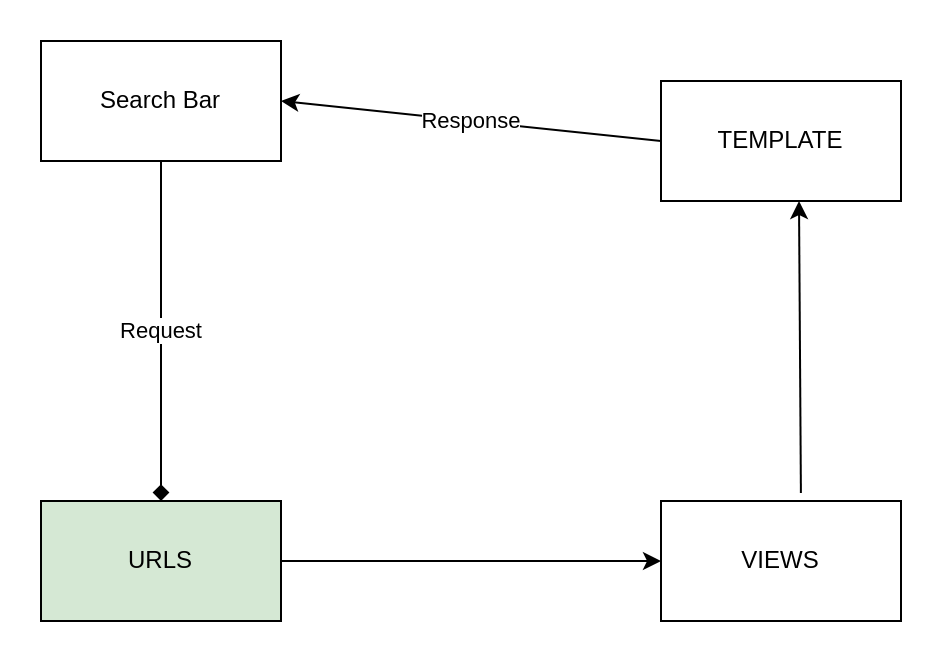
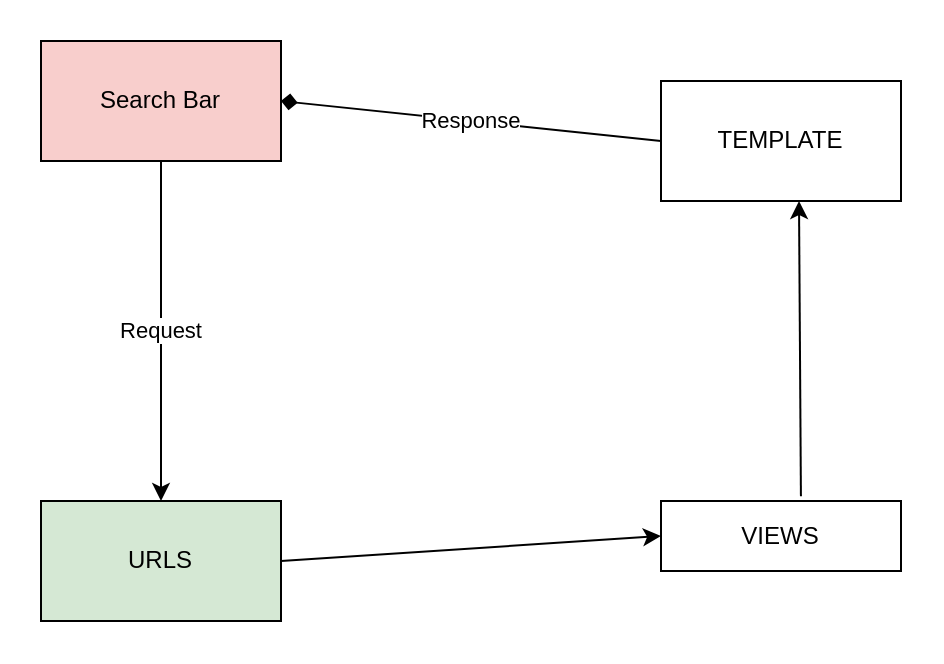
(161, 101) -> (161, 101)
(297, 103) -> (297, 103)
(161, 485) -> (161, 486)
(781, 561) -> (781, 536)
